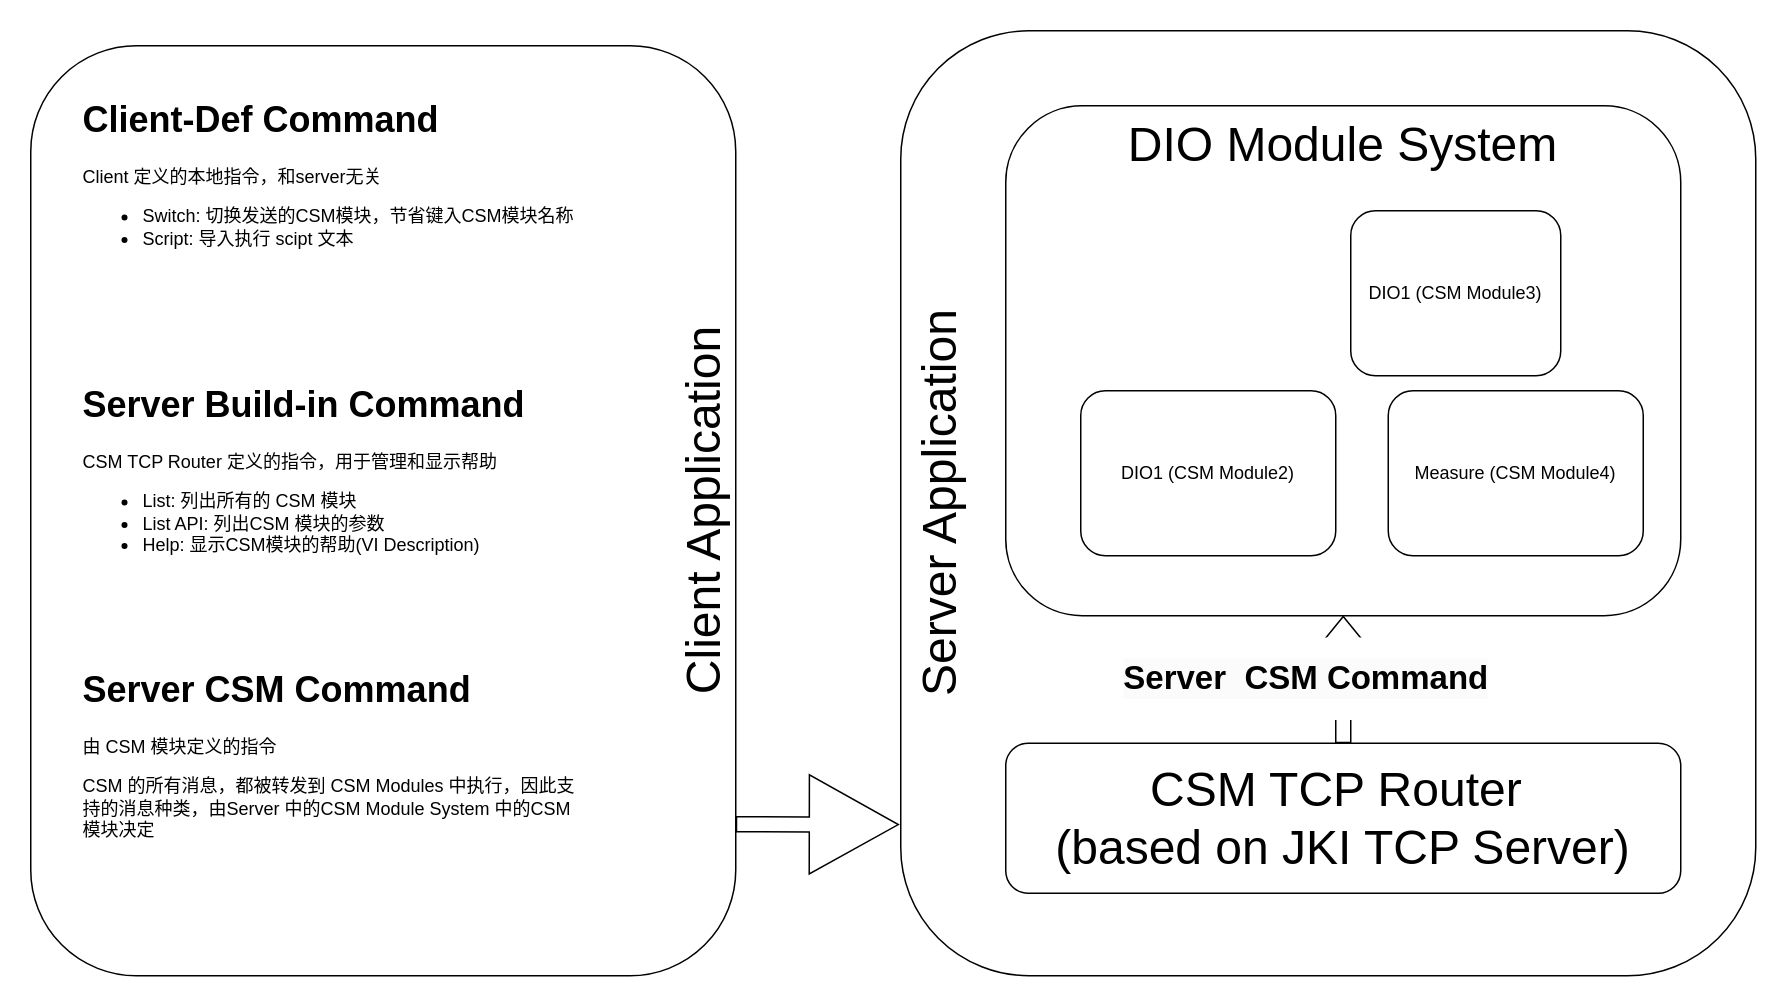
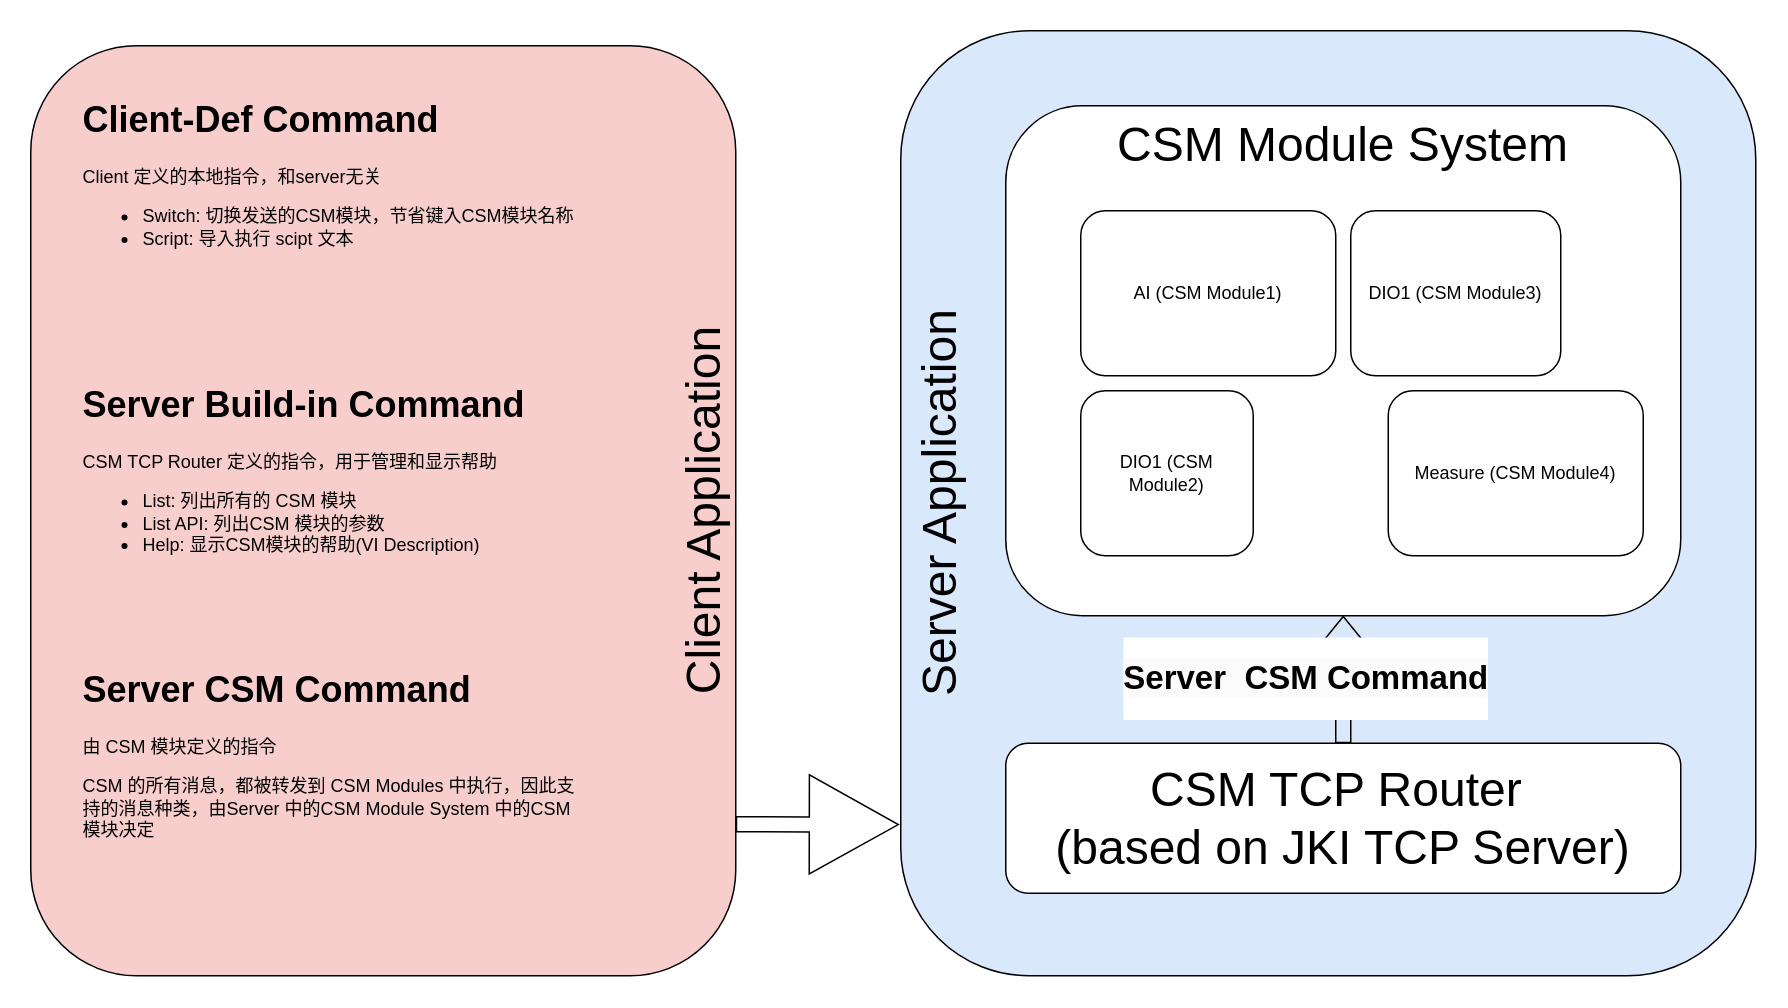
(1343, 141) -> (1343, 141)
none -> (1208, 293)
(1208, 473) -> (1167, 473)
(383, 511) -> (383, 511)
(911, 532) -> (911, 532)
